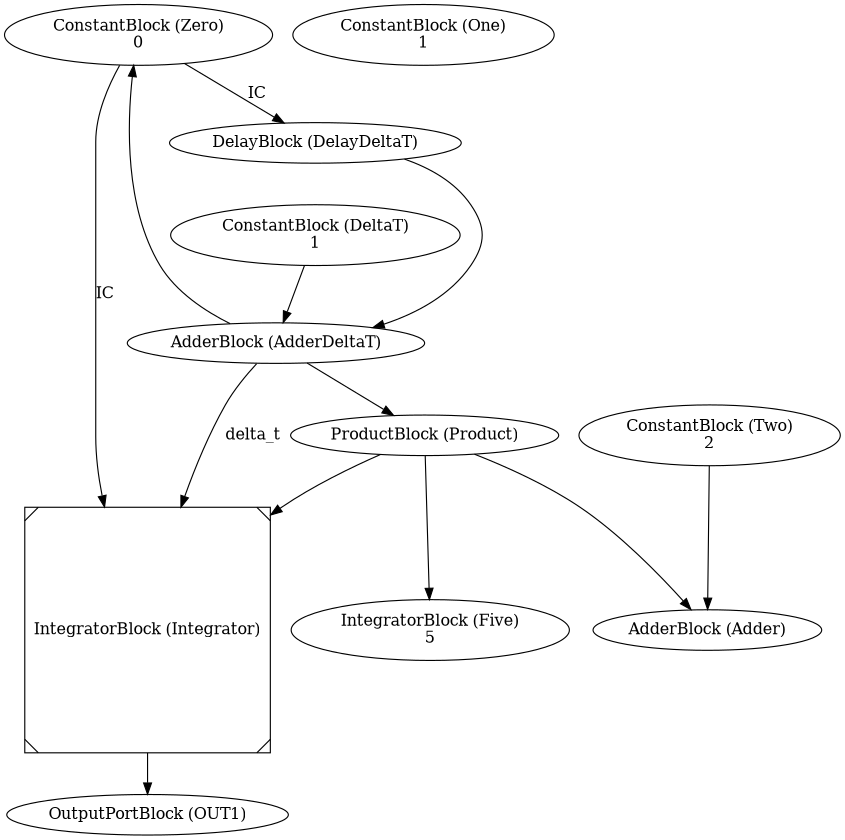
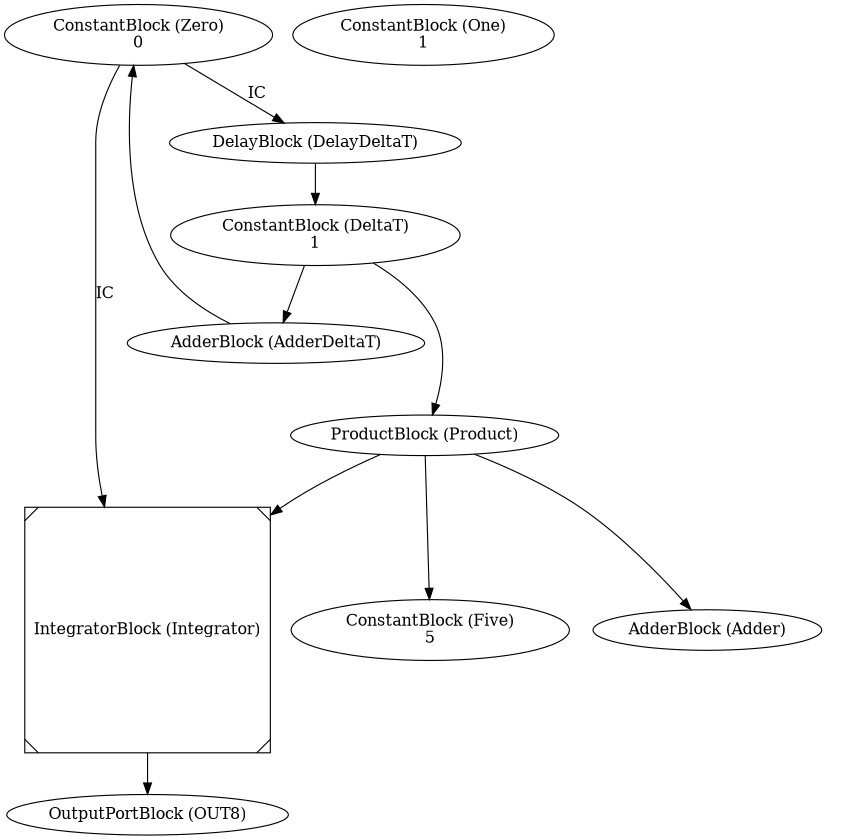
(480, 247) -> (315, 178)
(345, 386) -> (434, 321)
(214, 426) -> none
(710, 435) -> none
(430, 630) -> (430, 630)
(148, 815) -> (148, 815)
